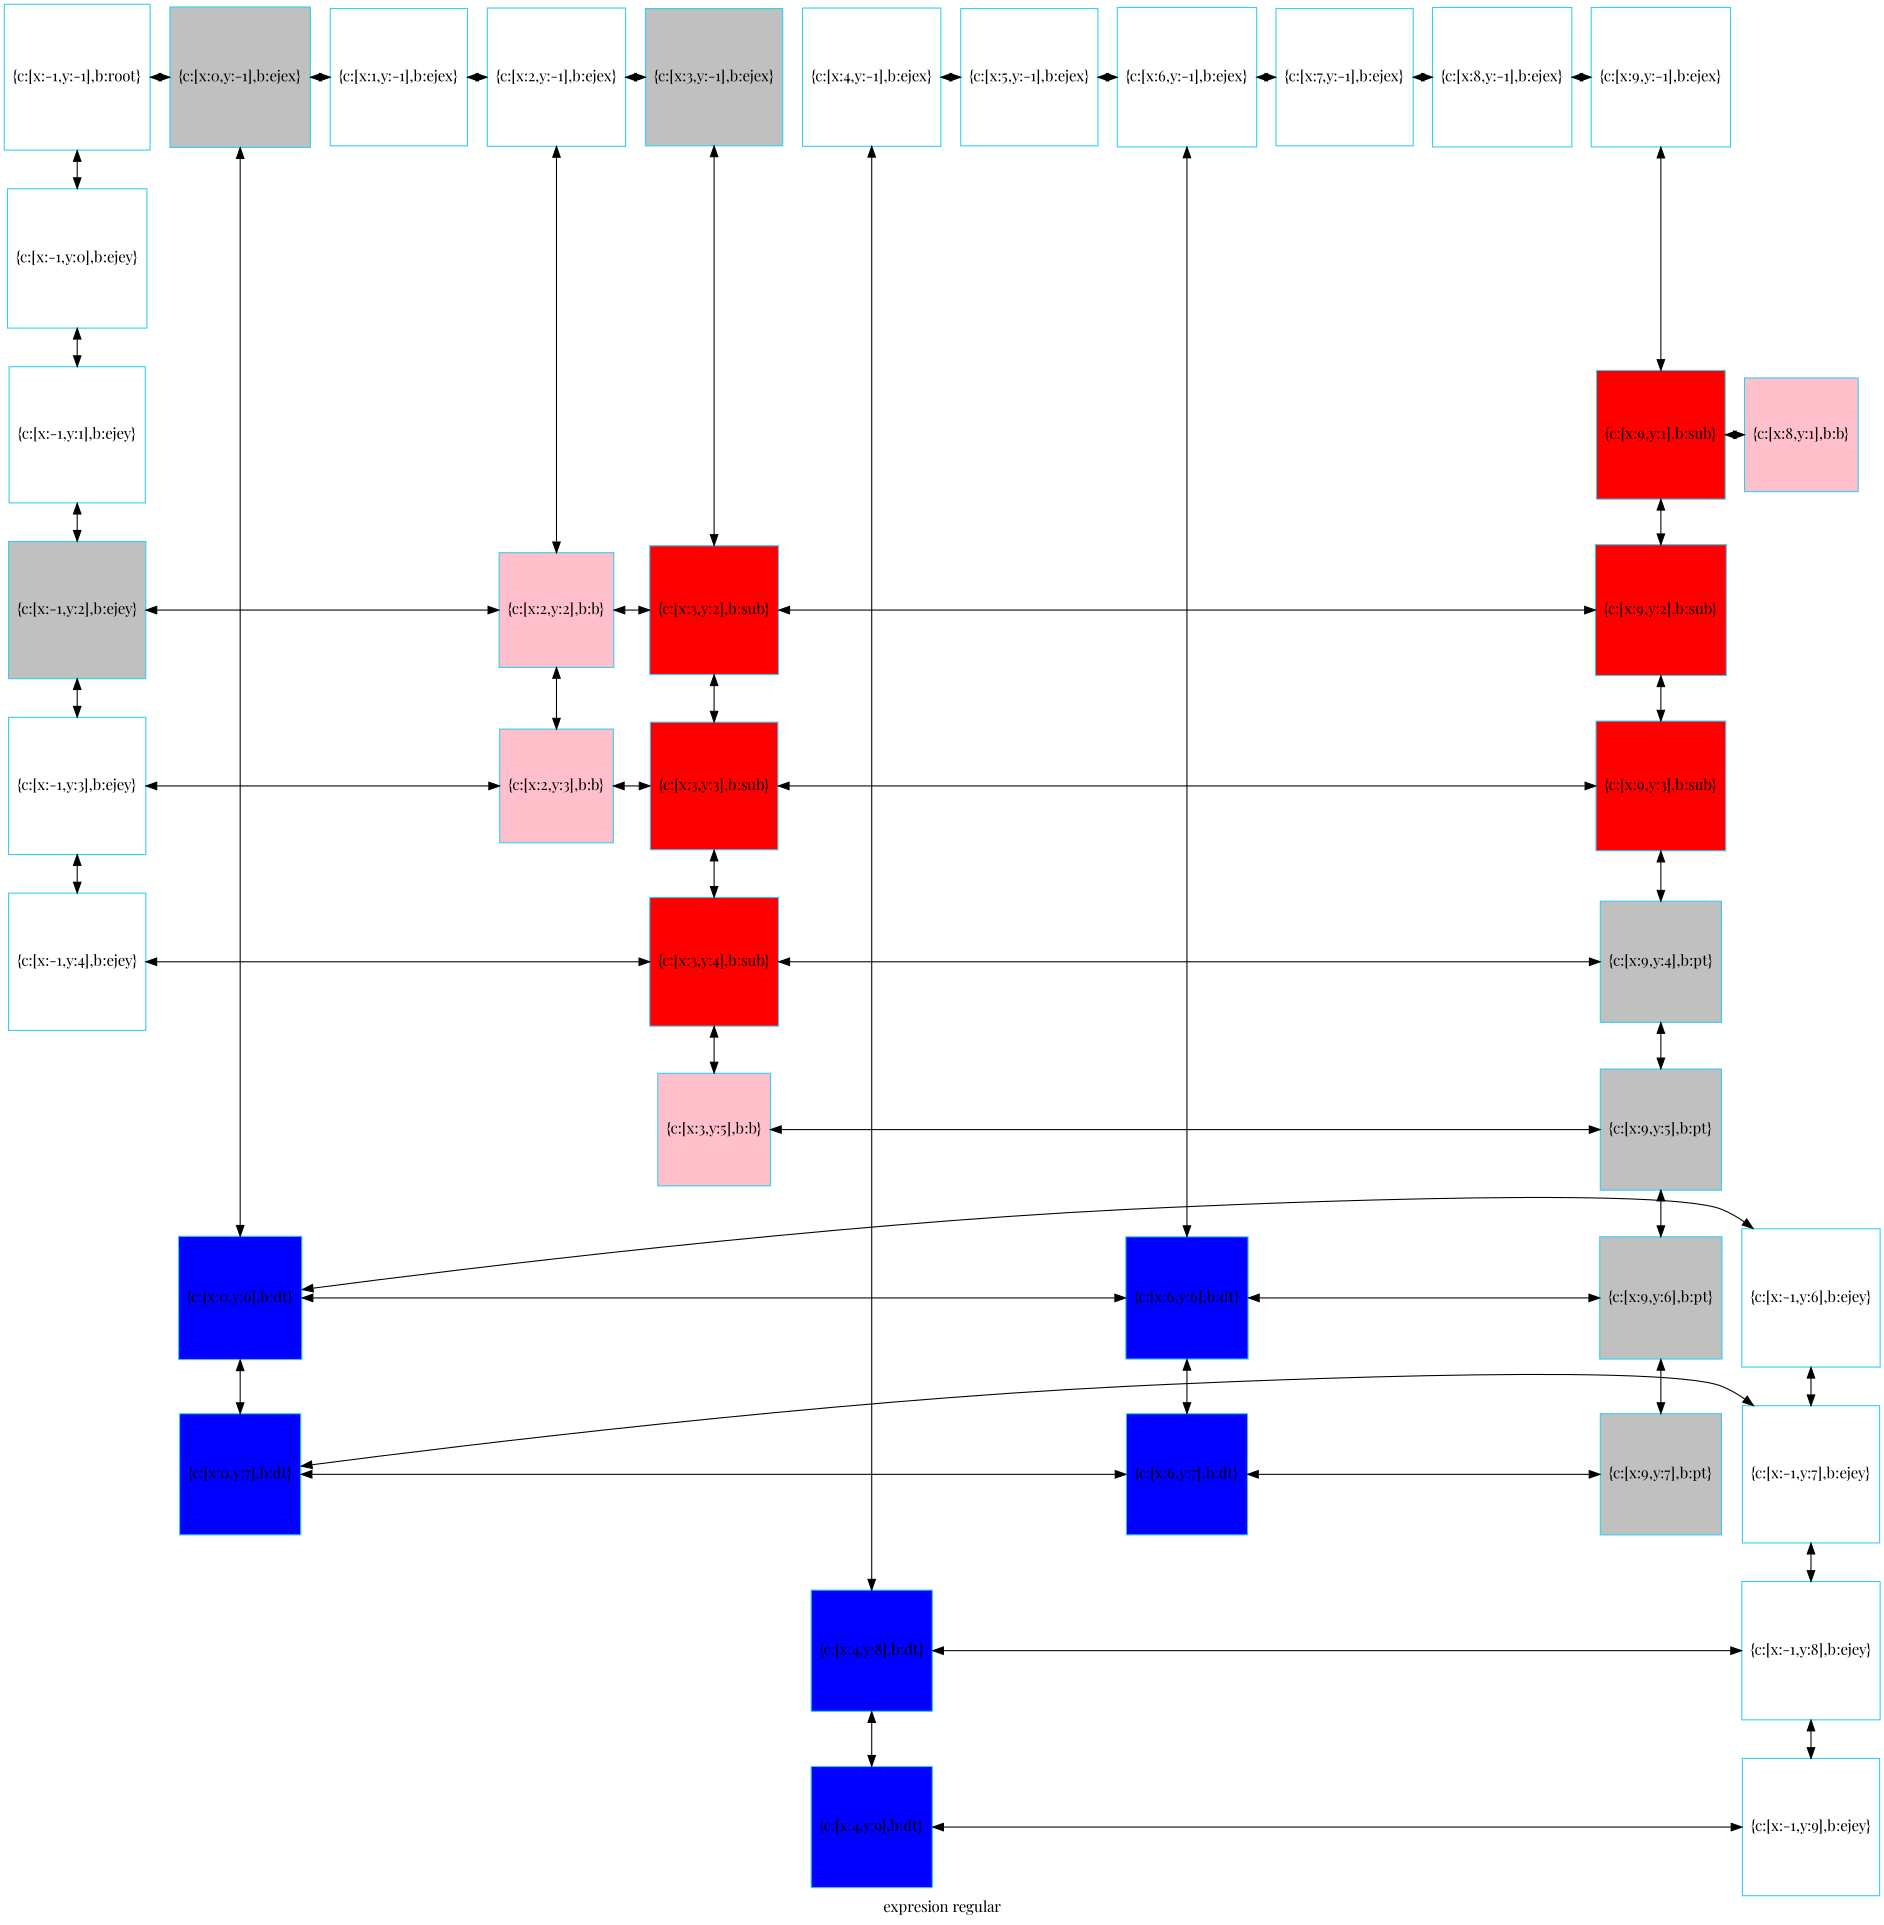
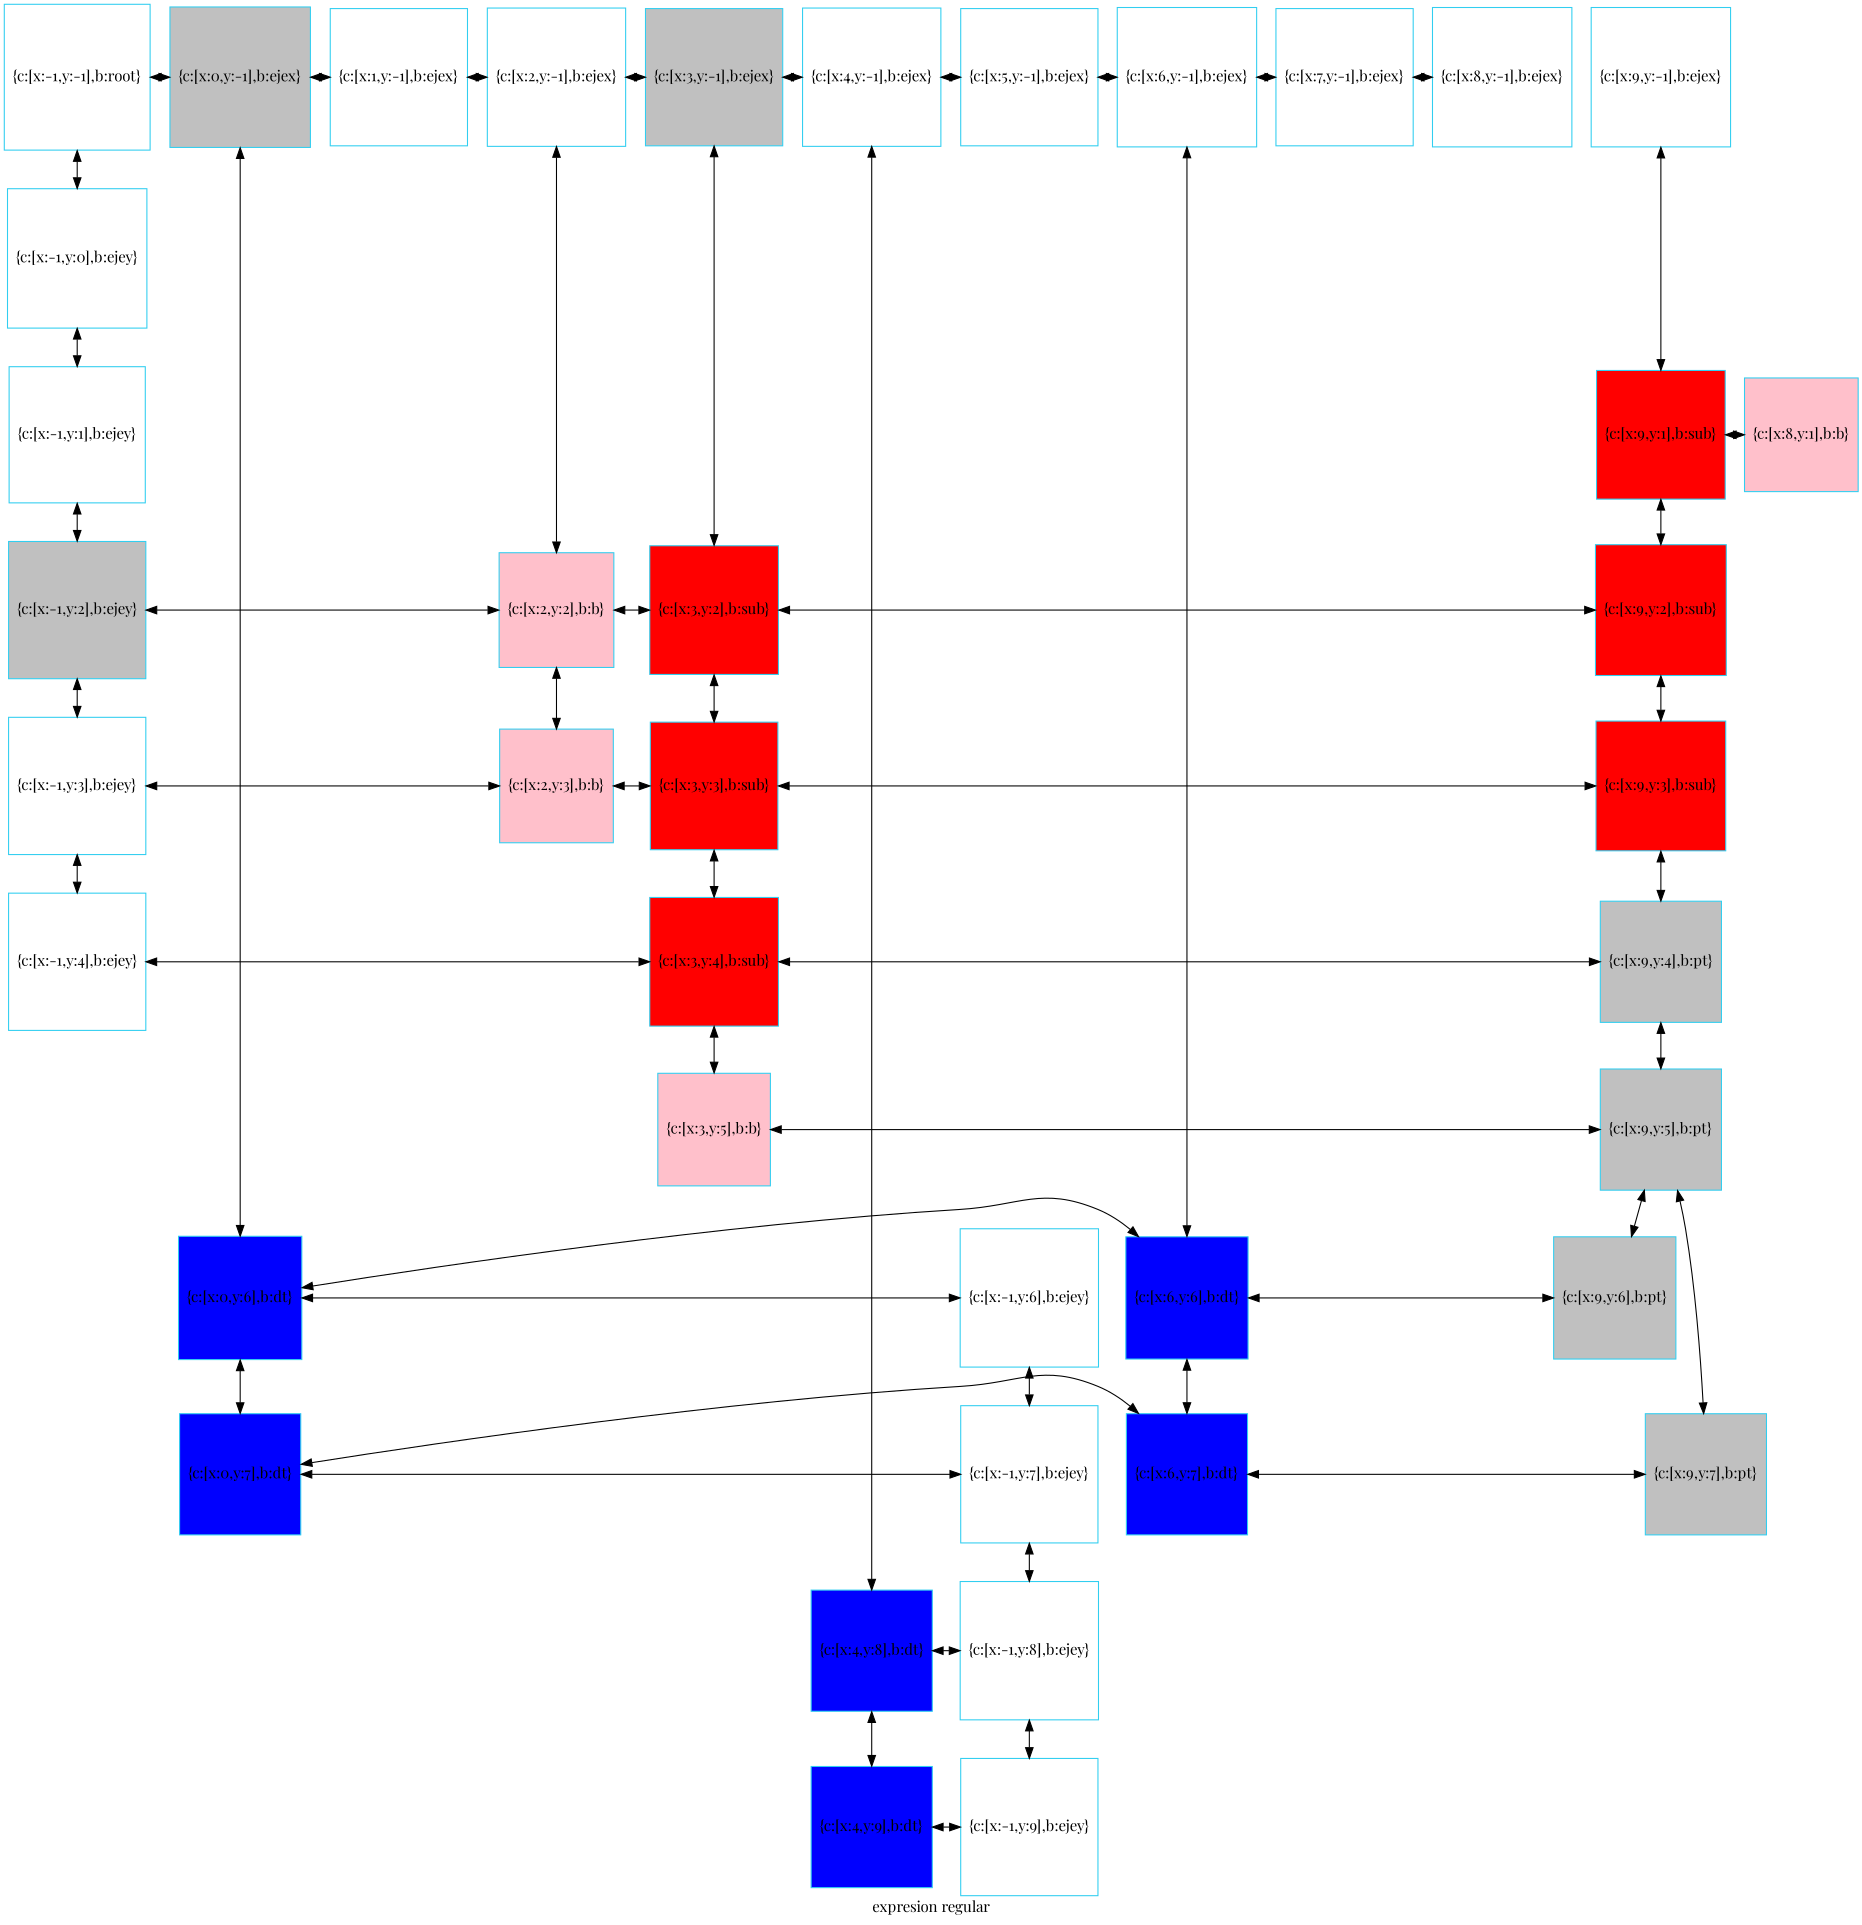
none -> (794, 77)
(1583, 77) -> none
(1661, 1386) -> (1695, 1302)
